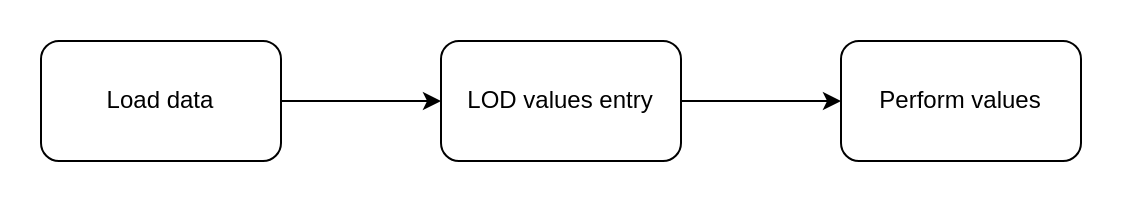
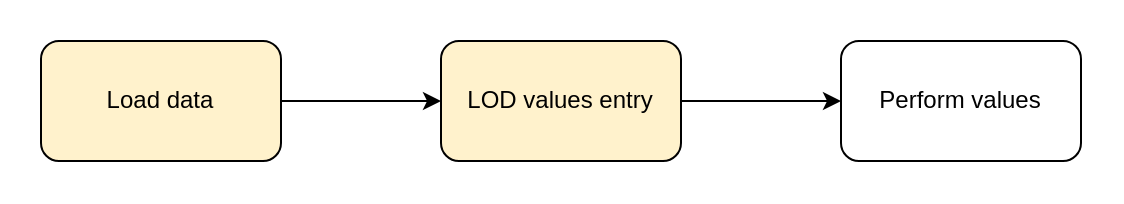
(161, 101) -> (161, 101)
(561, 101) -> (561, 101)
